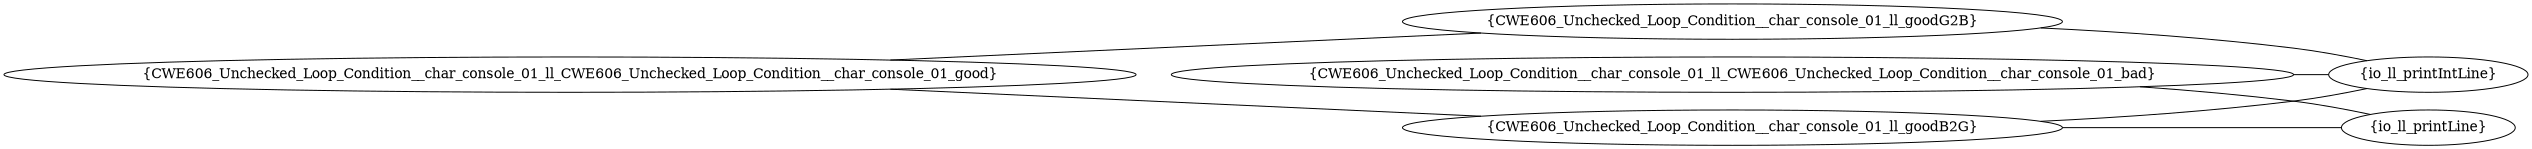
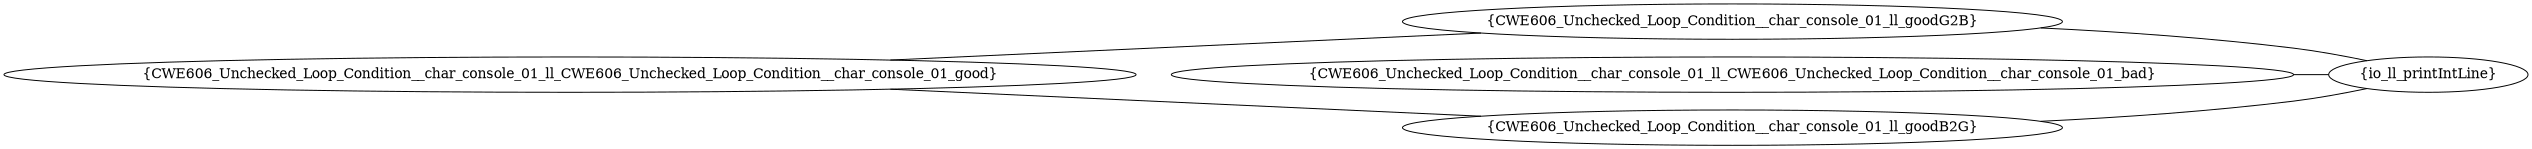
(2428, 128) -> none
